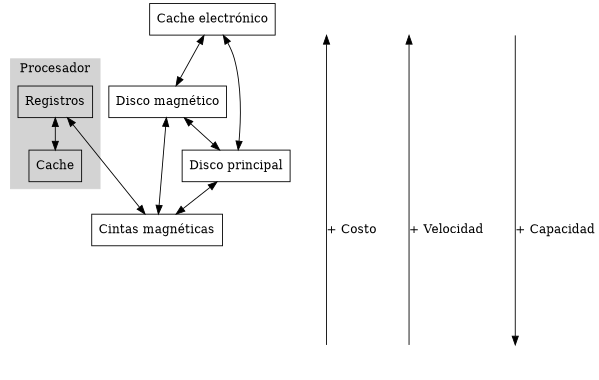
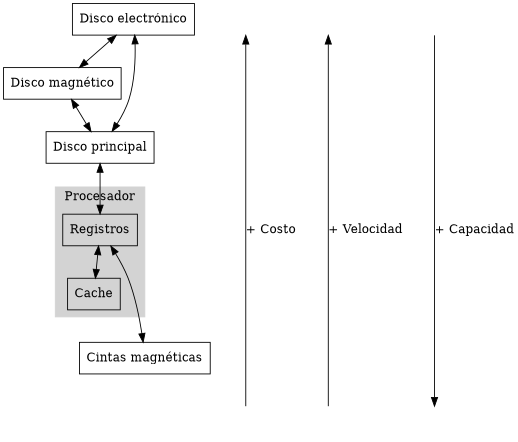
(212, 19) -> (133, 19)
(162, 166) -> none
(197, 198) -> (100, 193)
